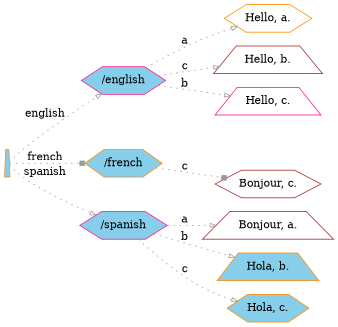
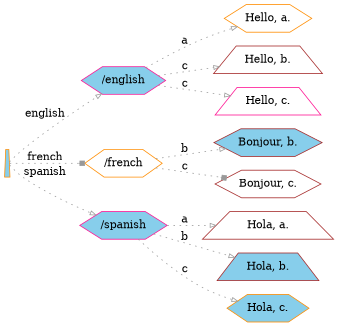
(185, 84) -> (185, 84)
none -> (268, 143)
(123, 163) -> (123, 163)
(268, 225) -> (268, 225)
(268, 267) -> (268, 267)
